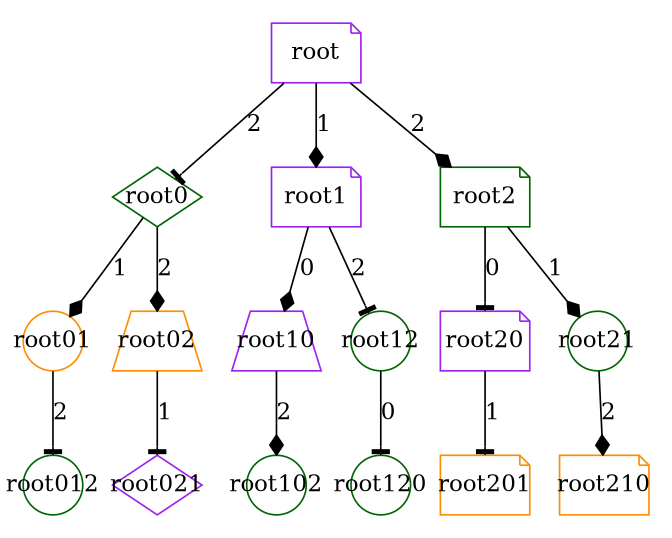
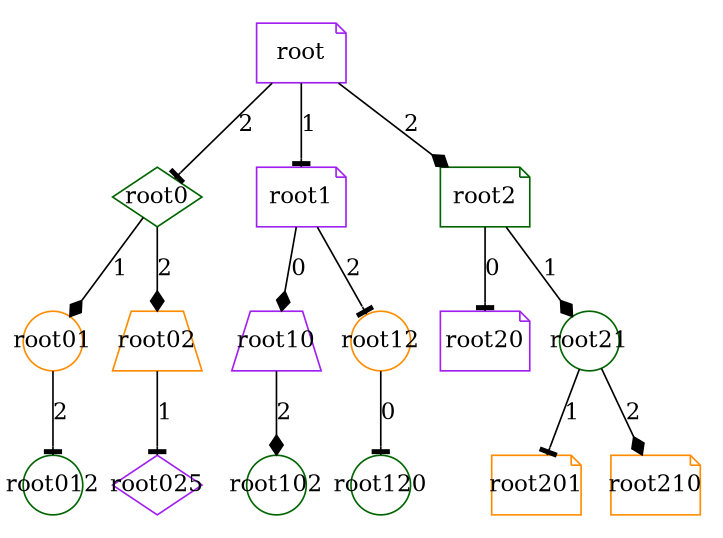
(316, 115) -> (301, 121)
(381, 341) -> (381, 341)
(485, 409) -> (565, 408)
(157, 485) -> (157, 485)
